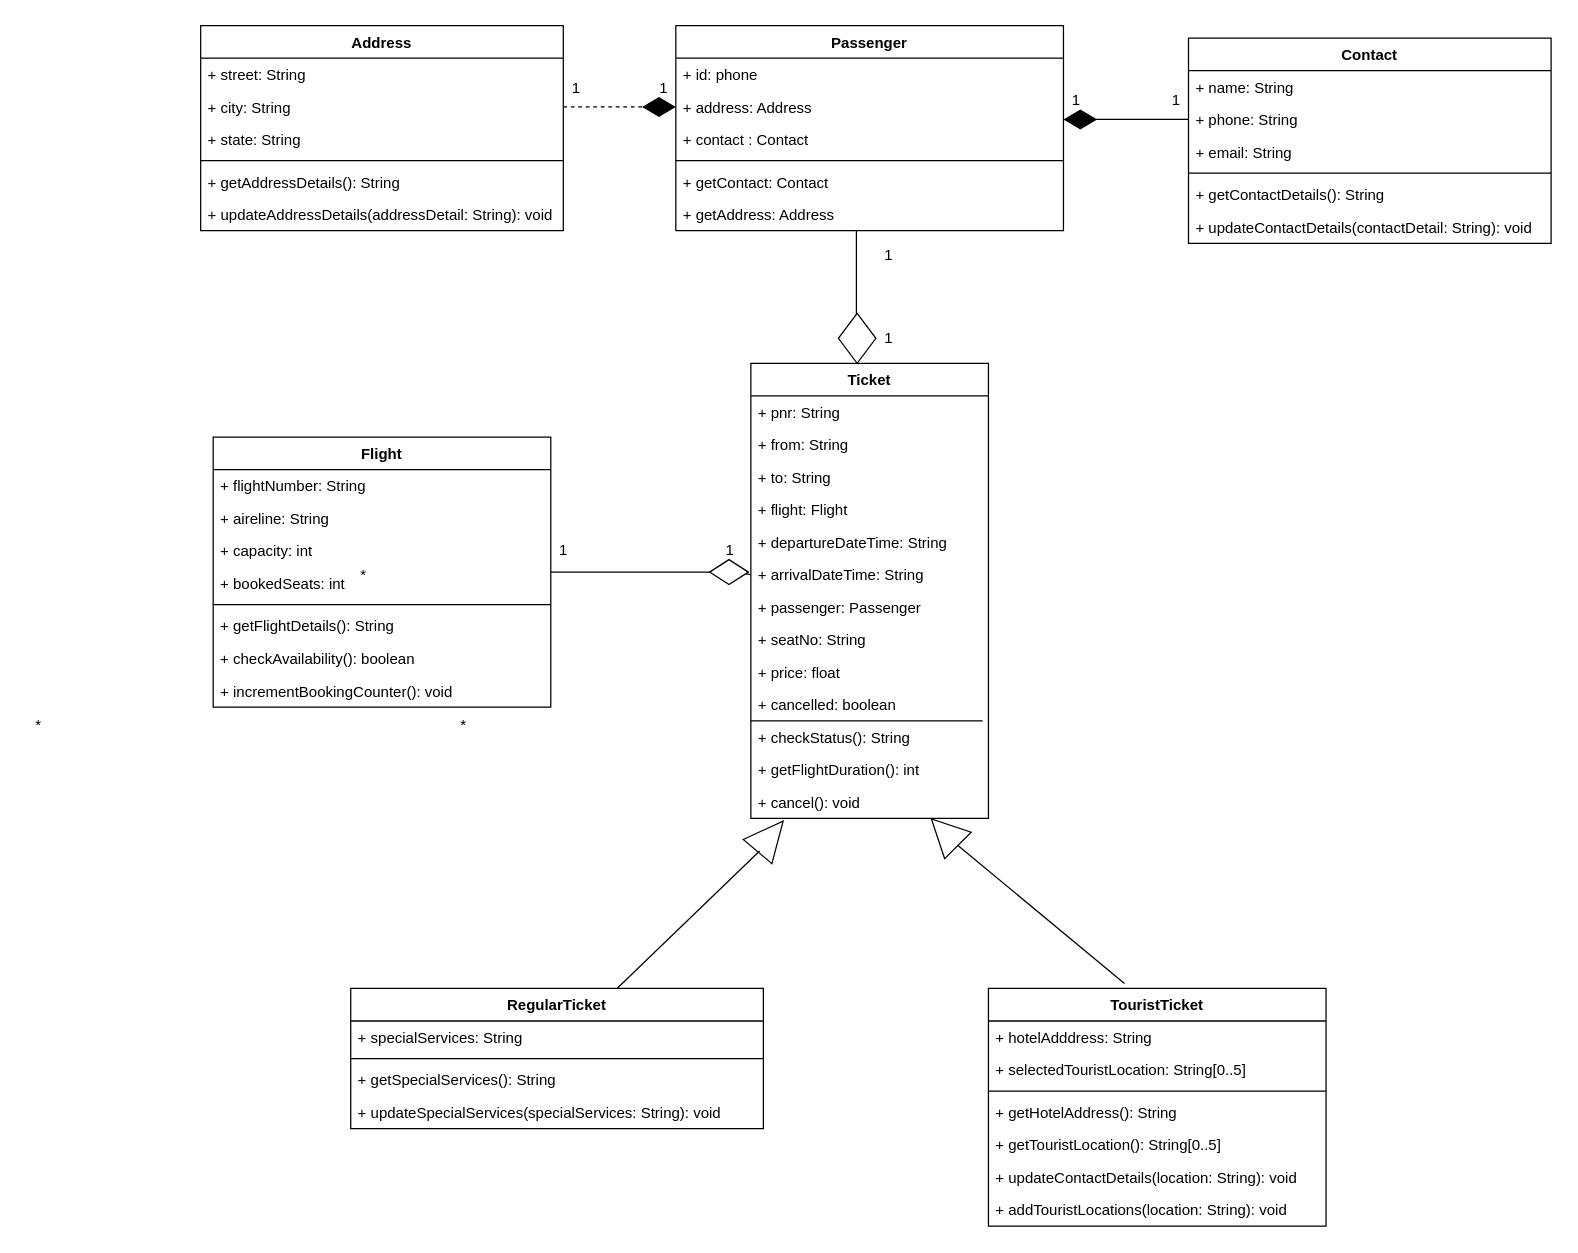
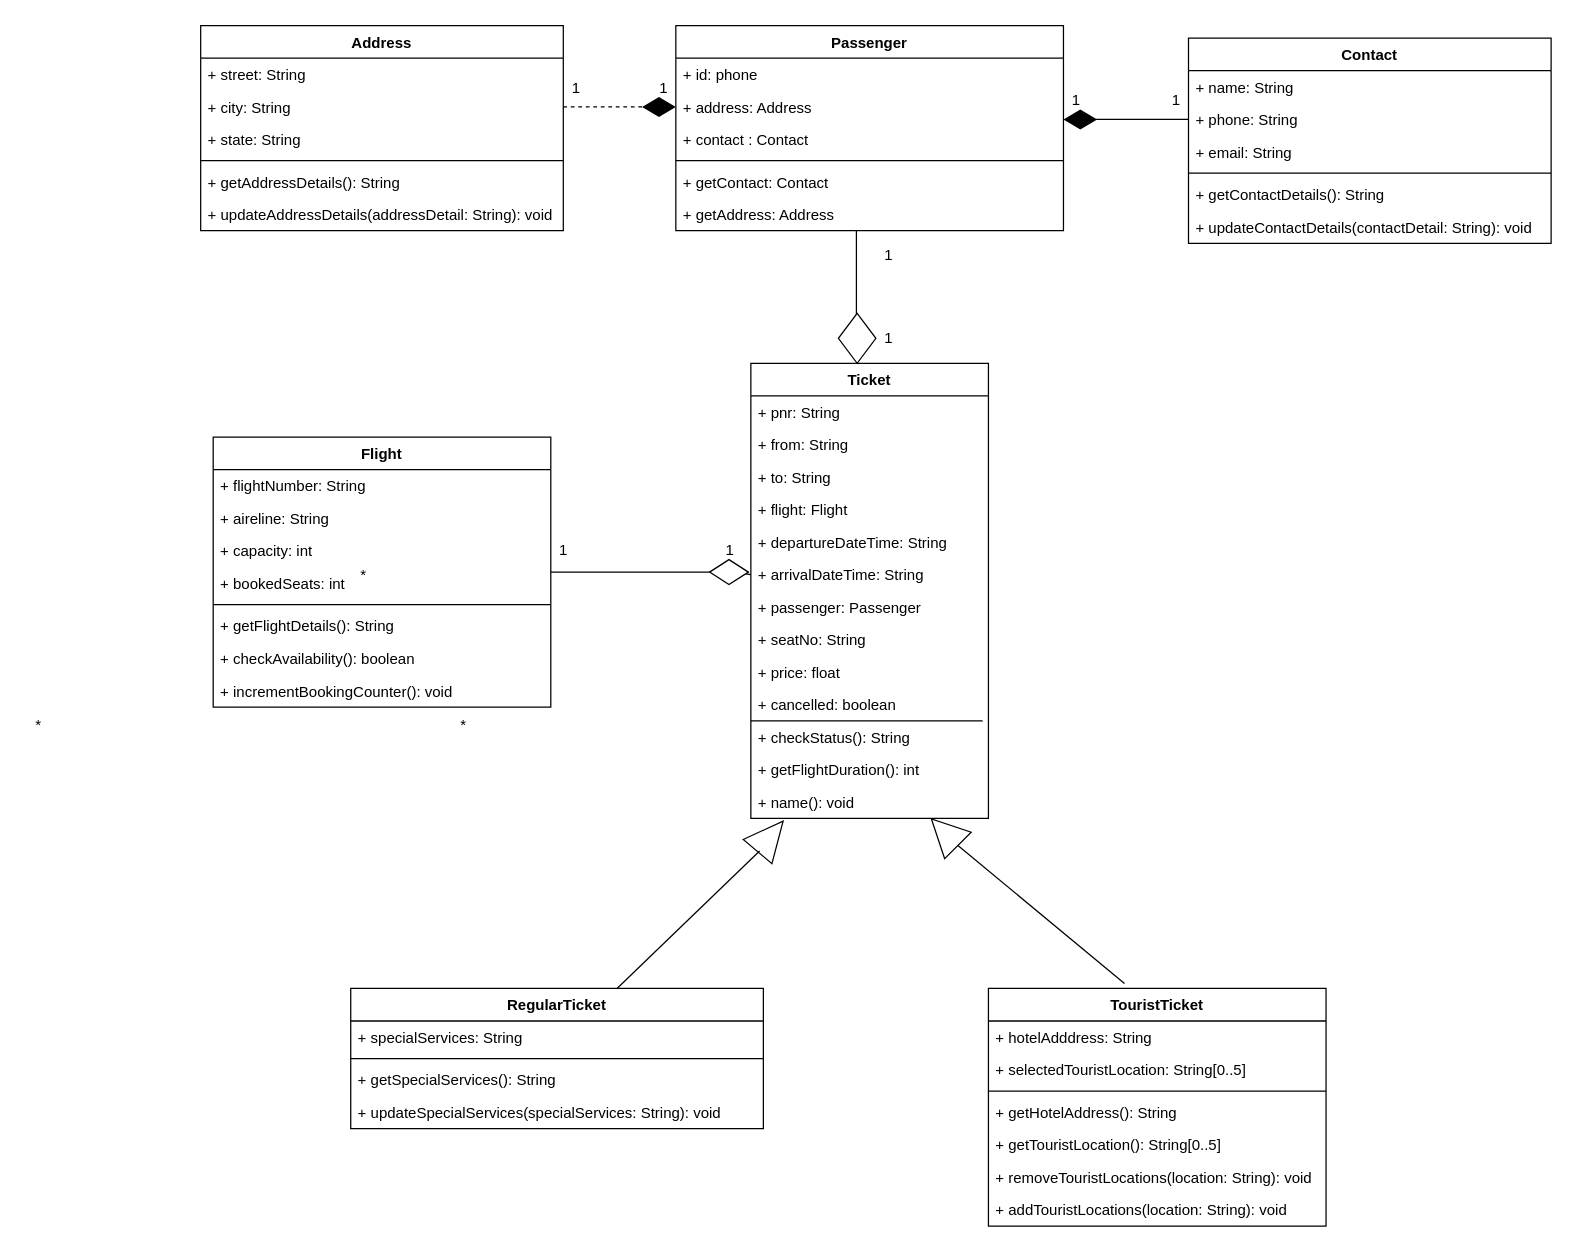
(815, 803) -> (809, 803)
(1167, 1178) -> (1175, 1178)
